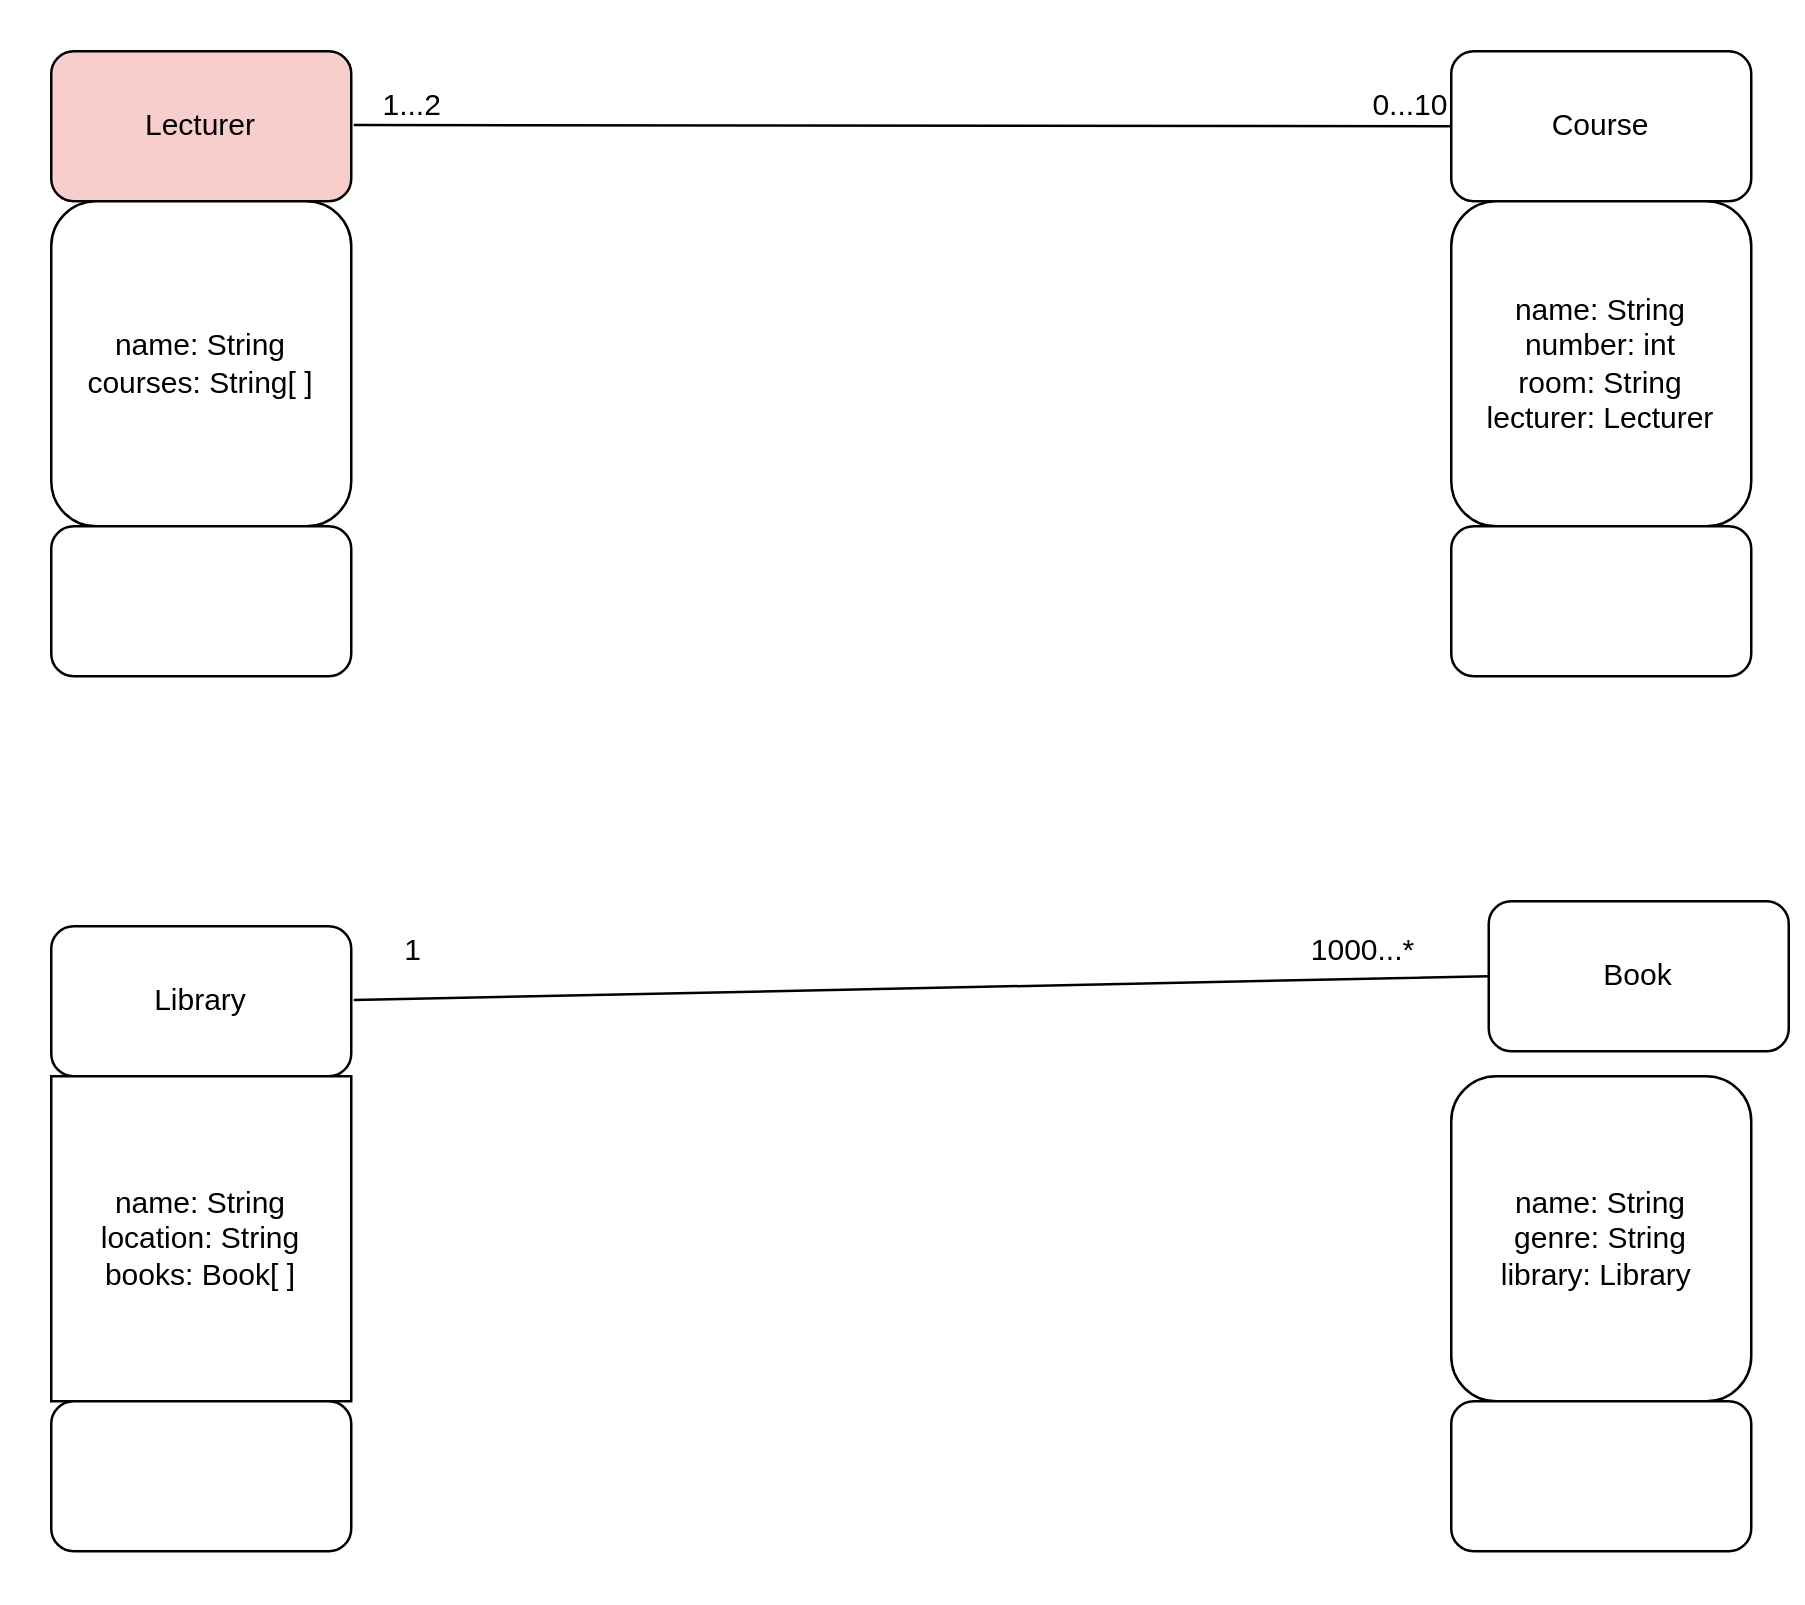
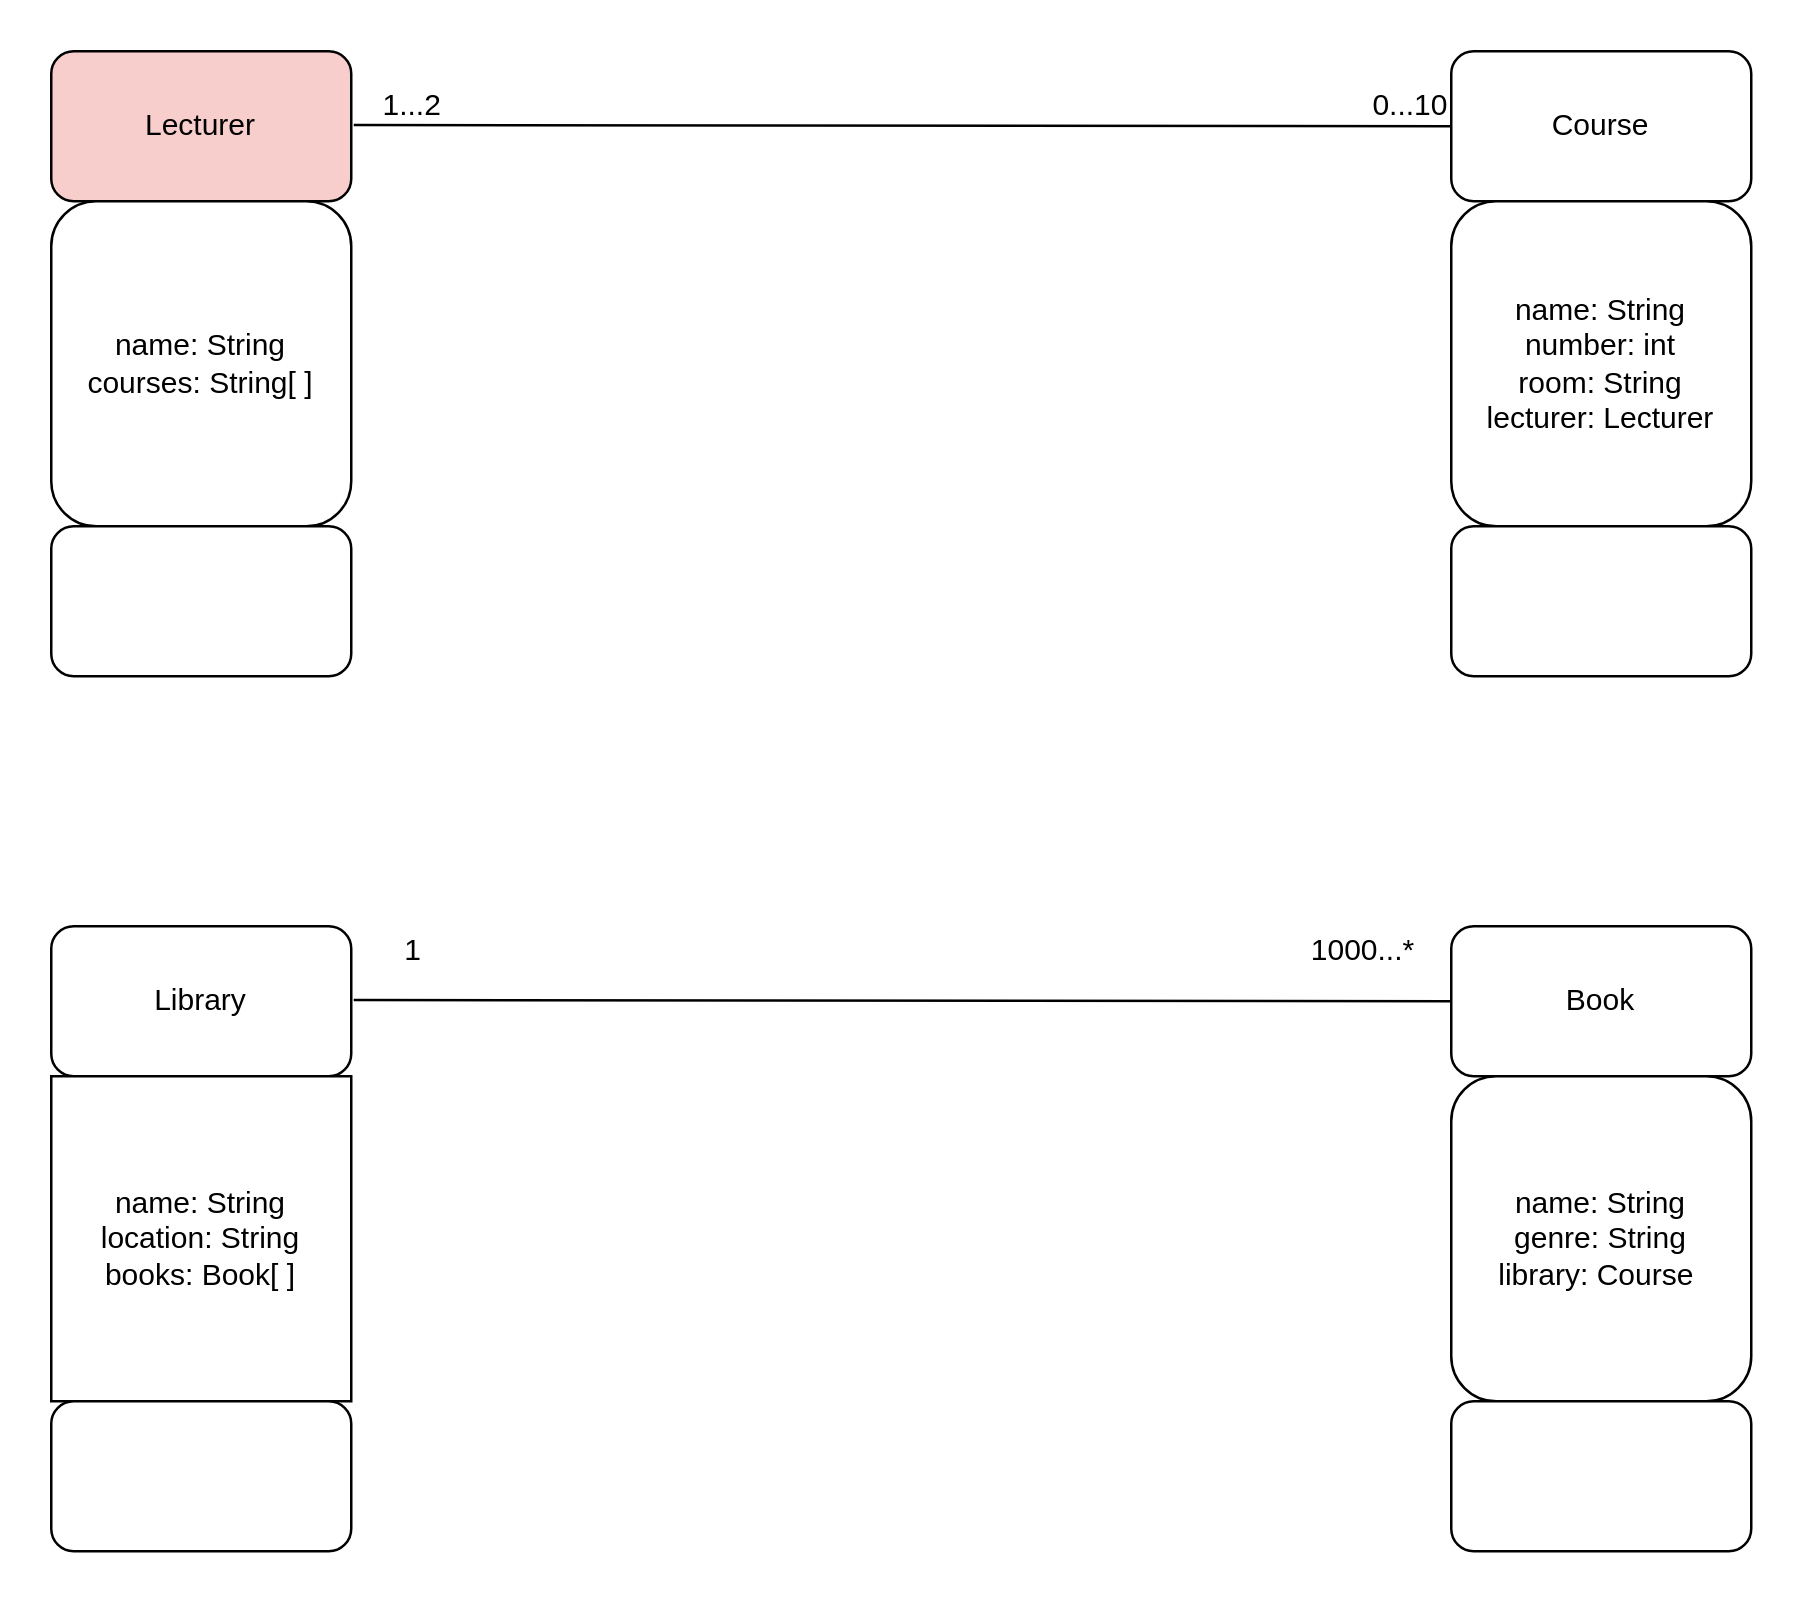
(1639, 976) -> (1601, 1001)
(1601, 1239) -> (1601, 1239)
